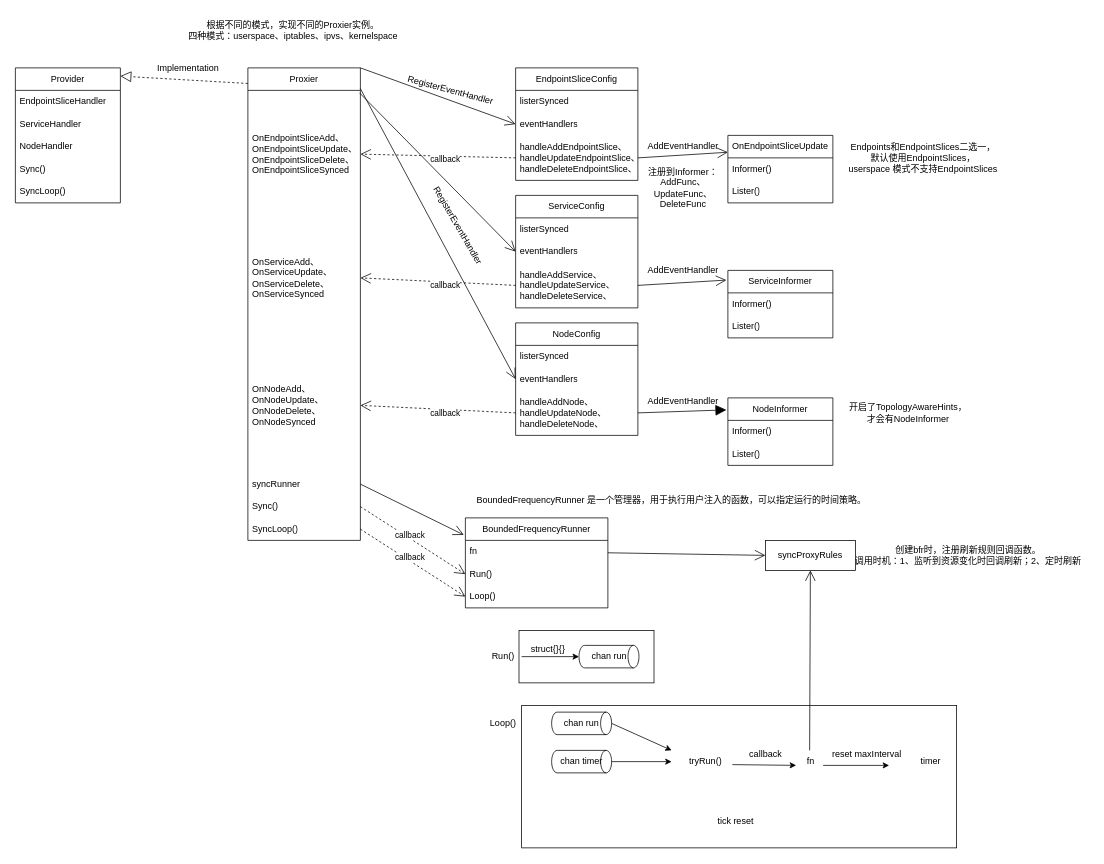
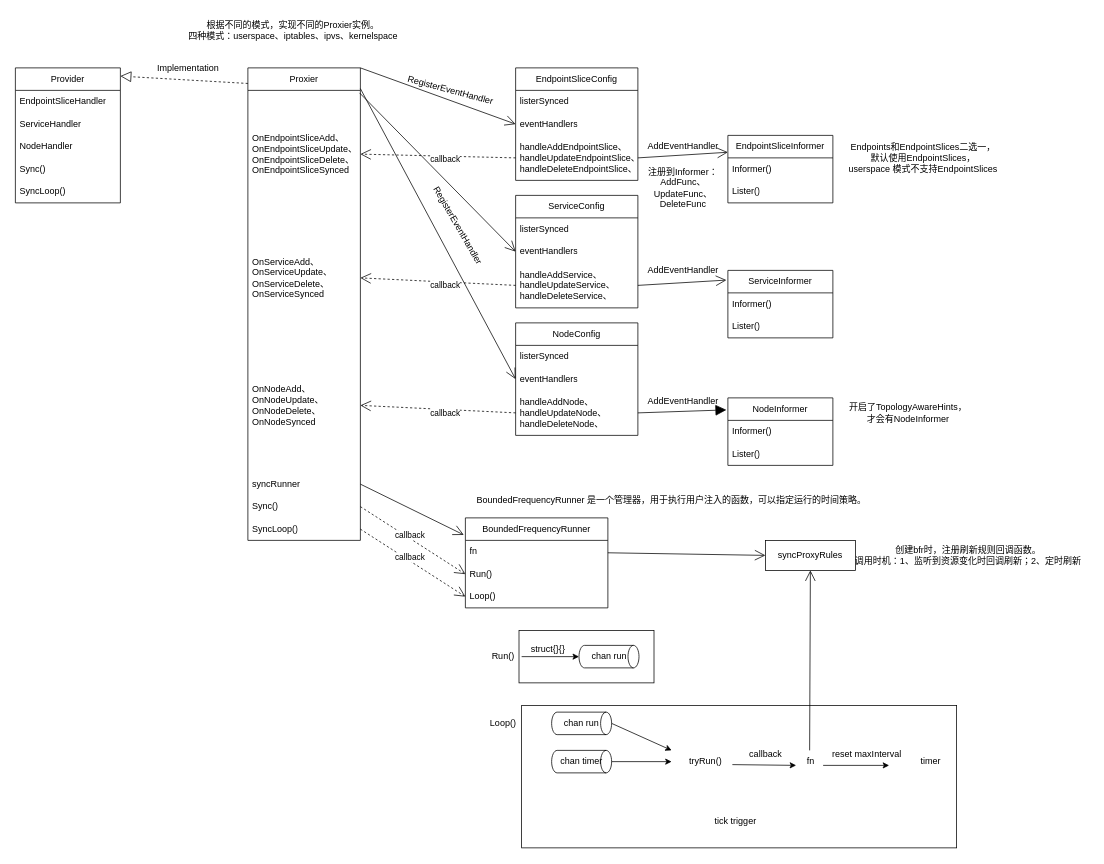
(780, 147) -> (780, 147)
(736, 822) -> (736, 822)
